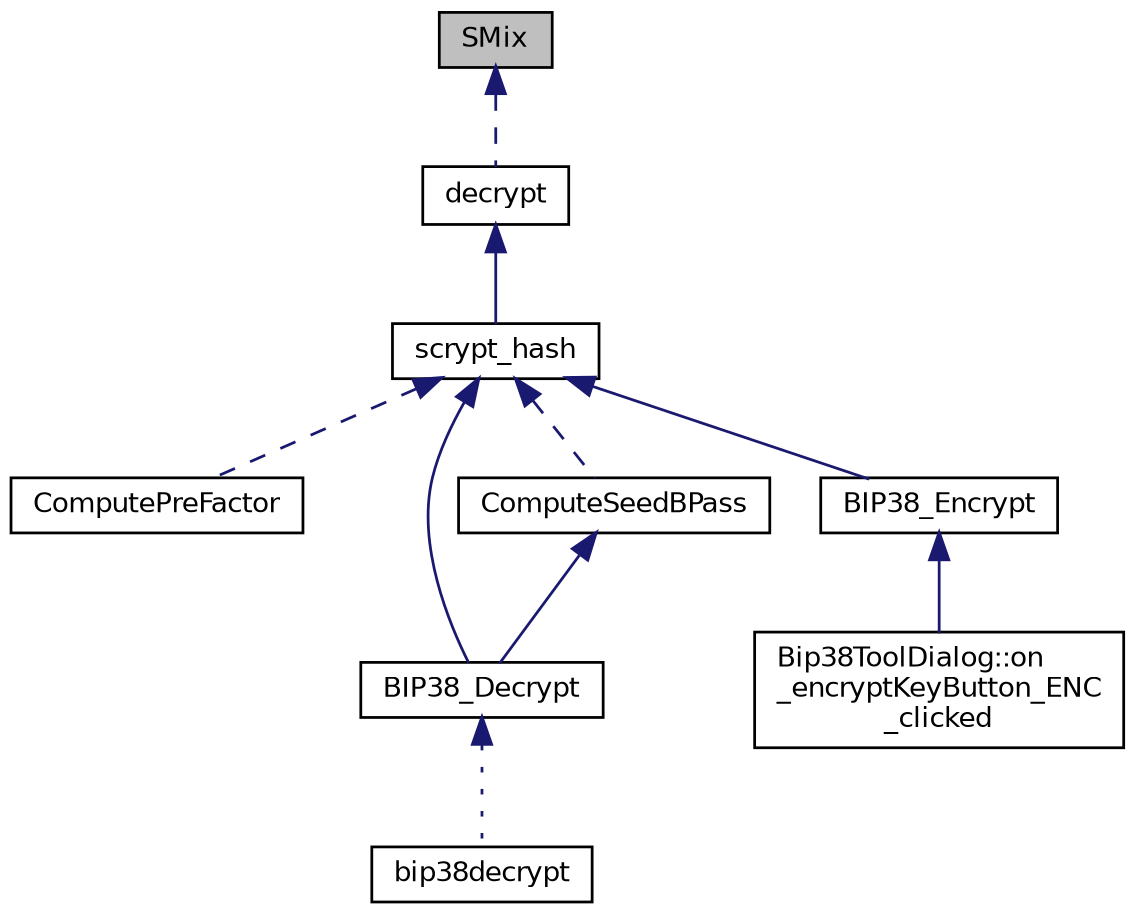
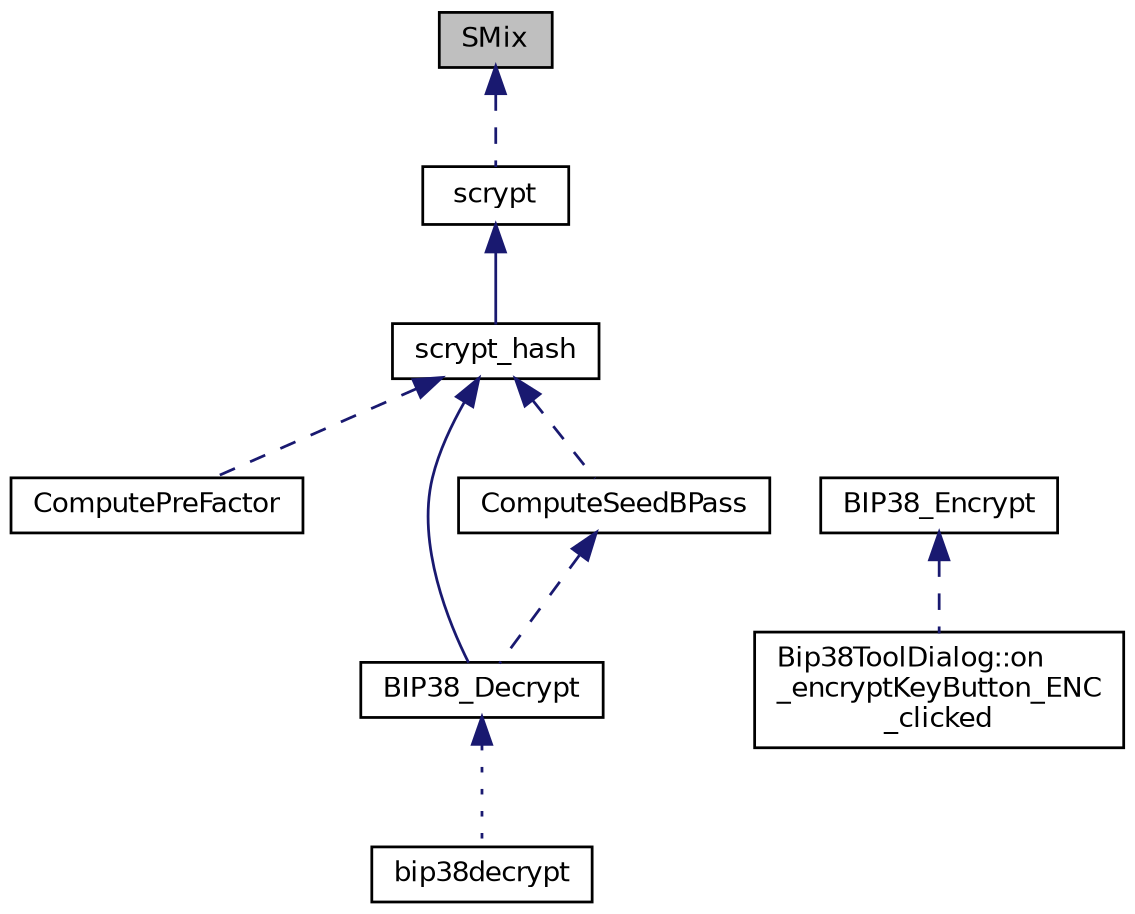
(496, 196) -> (496, 196)
(731, 433) -> none
(939, 597) -> (939, 597)
(539, 609) -> (539, 609)
